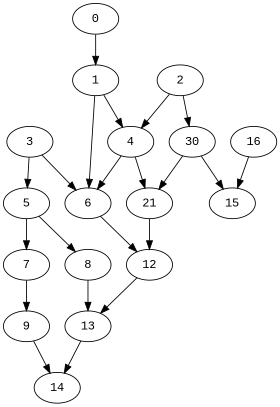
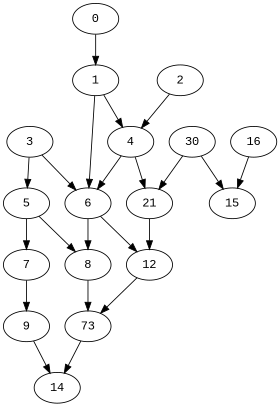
(185, 107) -> none
none -> (88, 230)
(88, 326) -> (88, 326)
